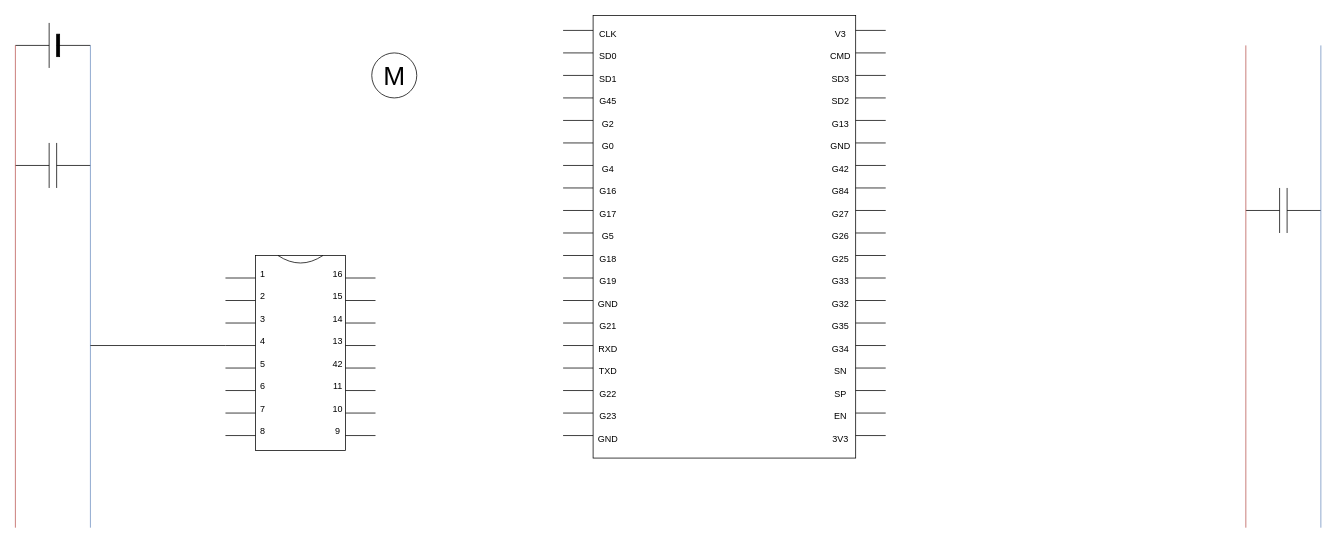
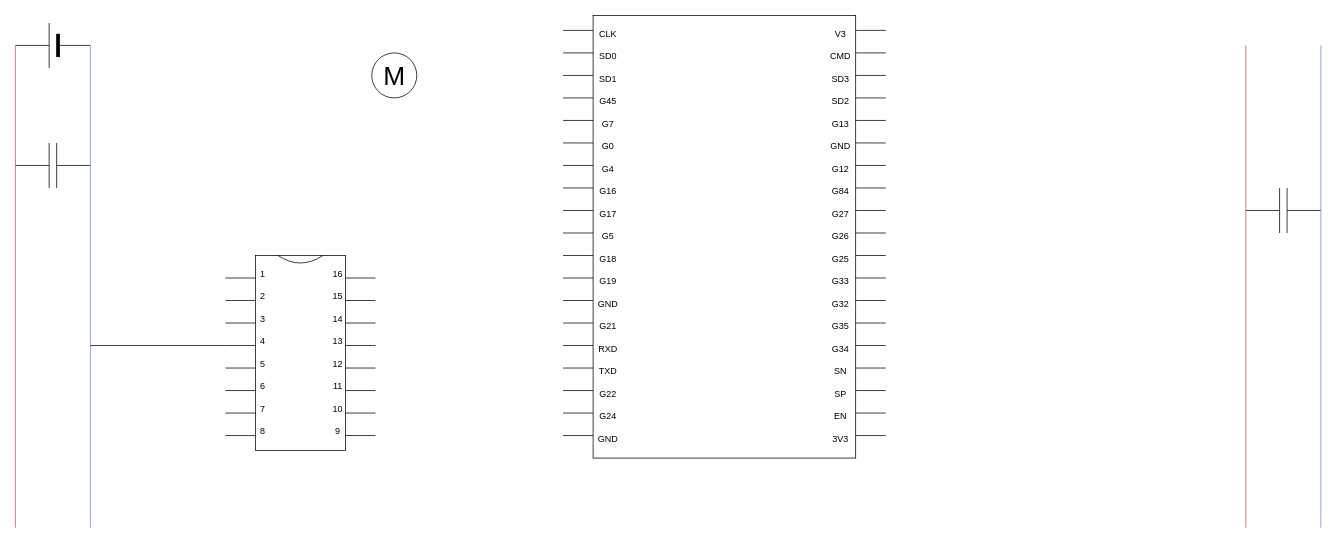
(608, 124) -> (608, 124)
(840, 169) -> (840, 169)
(338, 364) -> (338, 364)
(608, 417) -> (608, 417)
